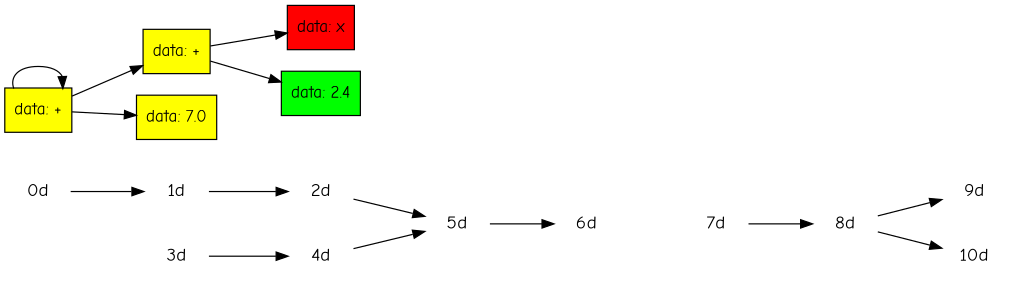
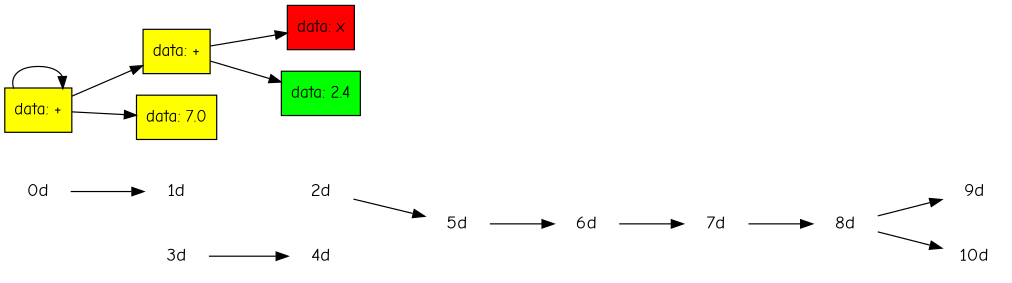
(242, 192) -> none
none -> (645, 224)
(383, 241) -> none
